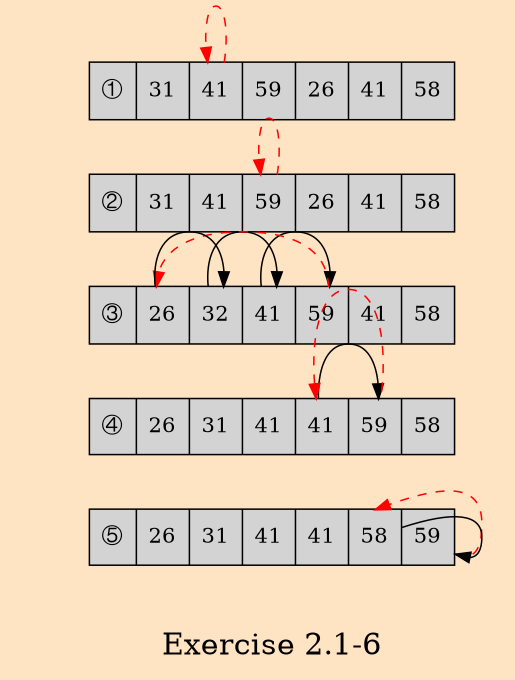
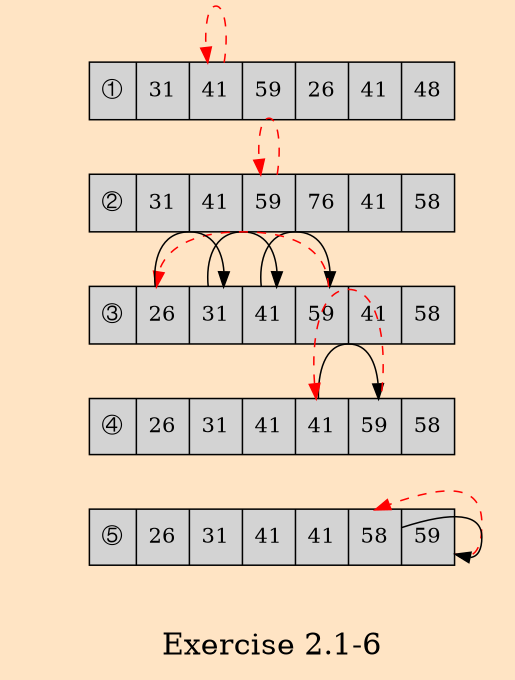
(428, 90) -> (428, 90)
(322, 202) -> (322, 202)
(216, 314) -> (216, 314)
